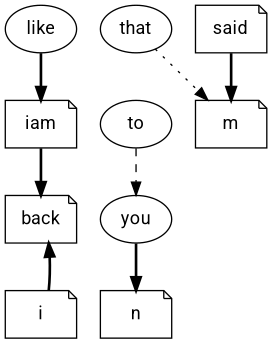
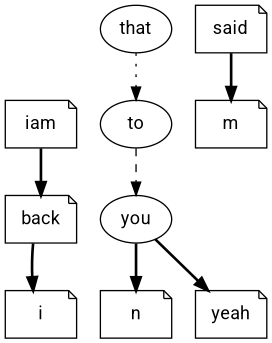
(41, 29) -> none
(177, 70) -> (136, 70)
(50, 274) -> (32, 260)
none -> (231, 314)
